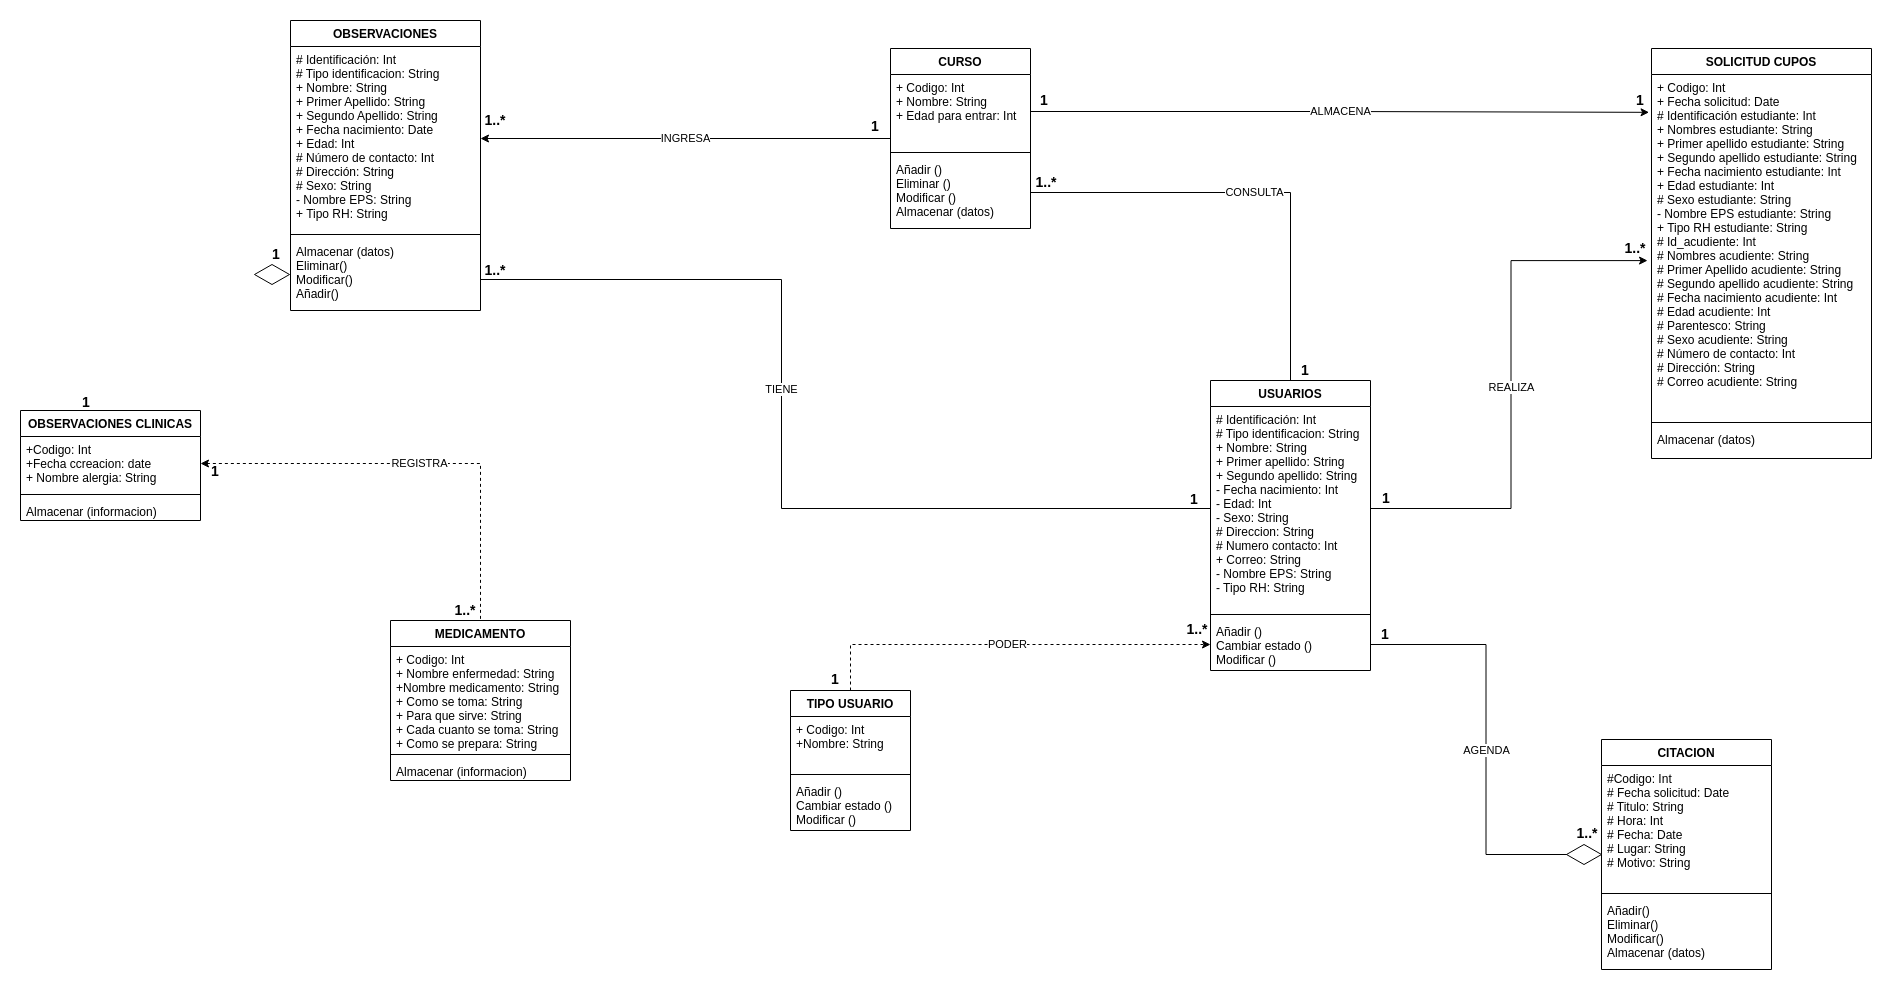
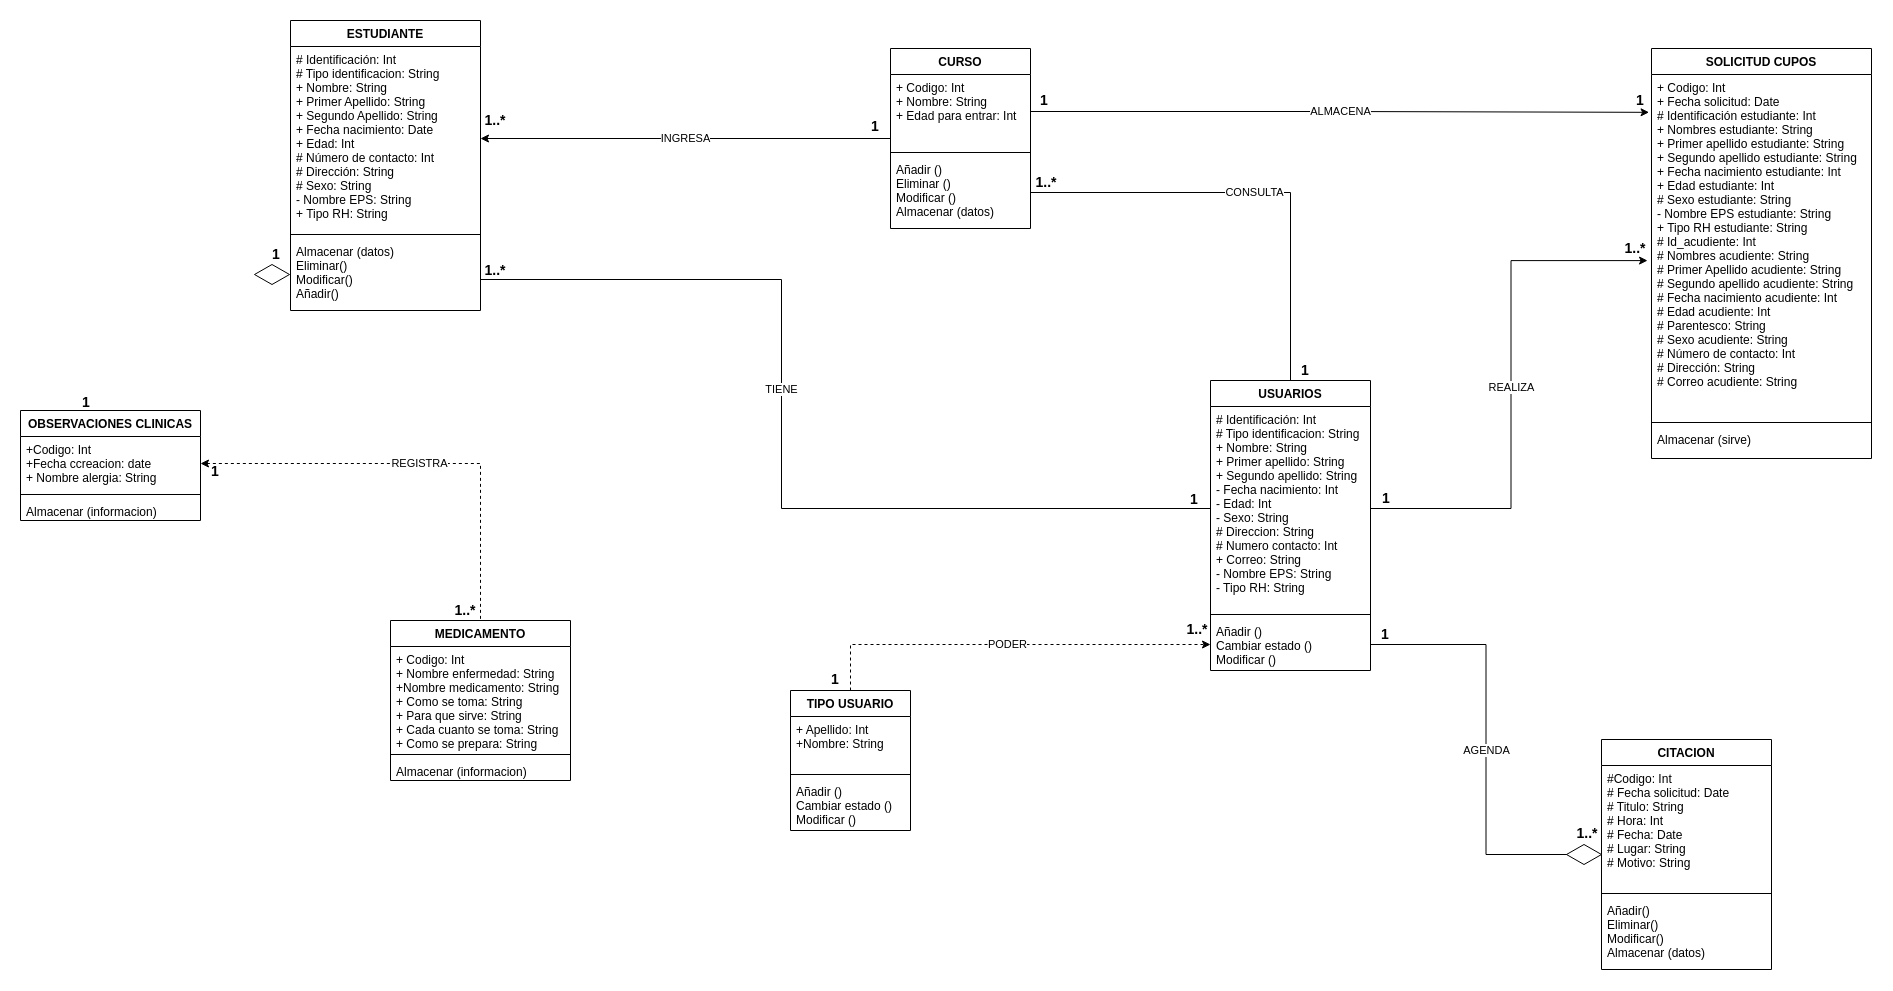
(385, 34) -> (385, 34)
(1711, 440) -> (1709, 440)
(833, 730) -> (837, 730)
